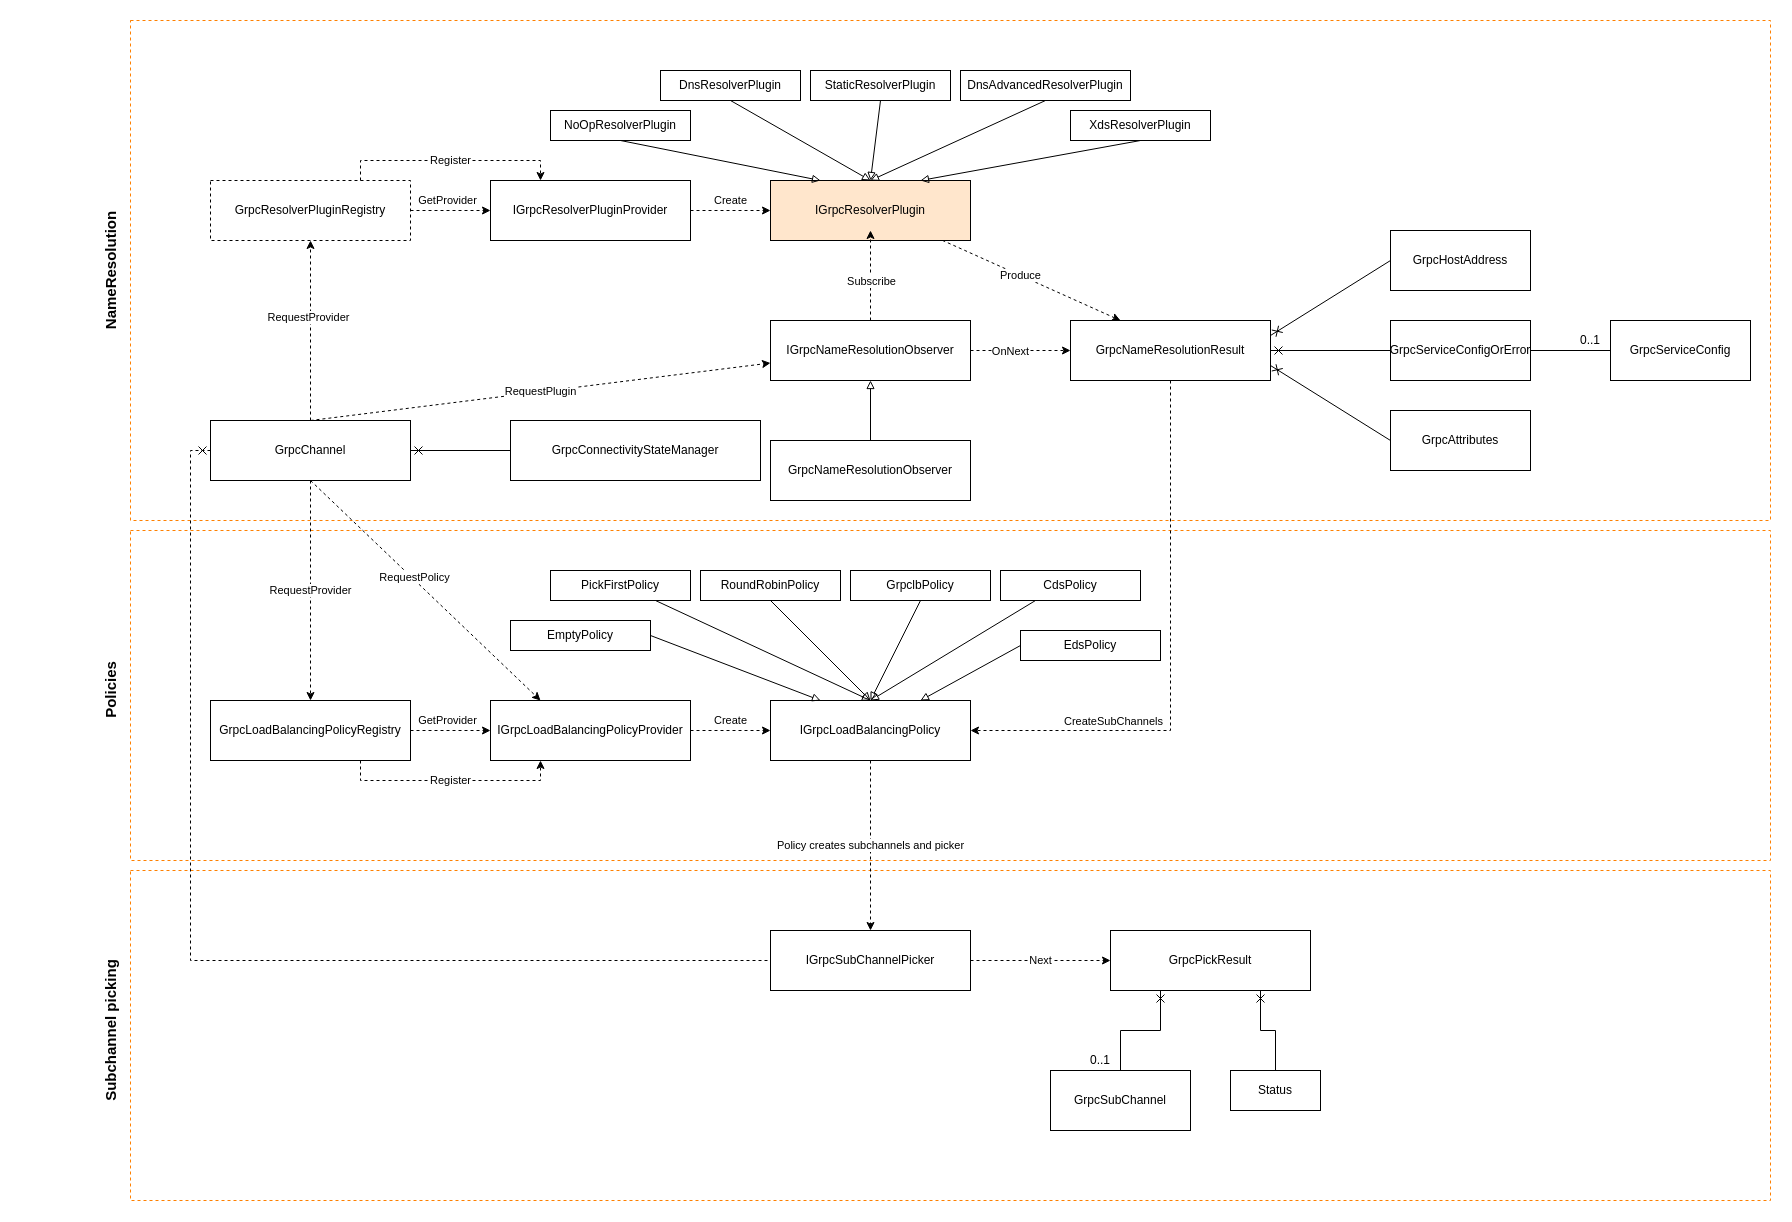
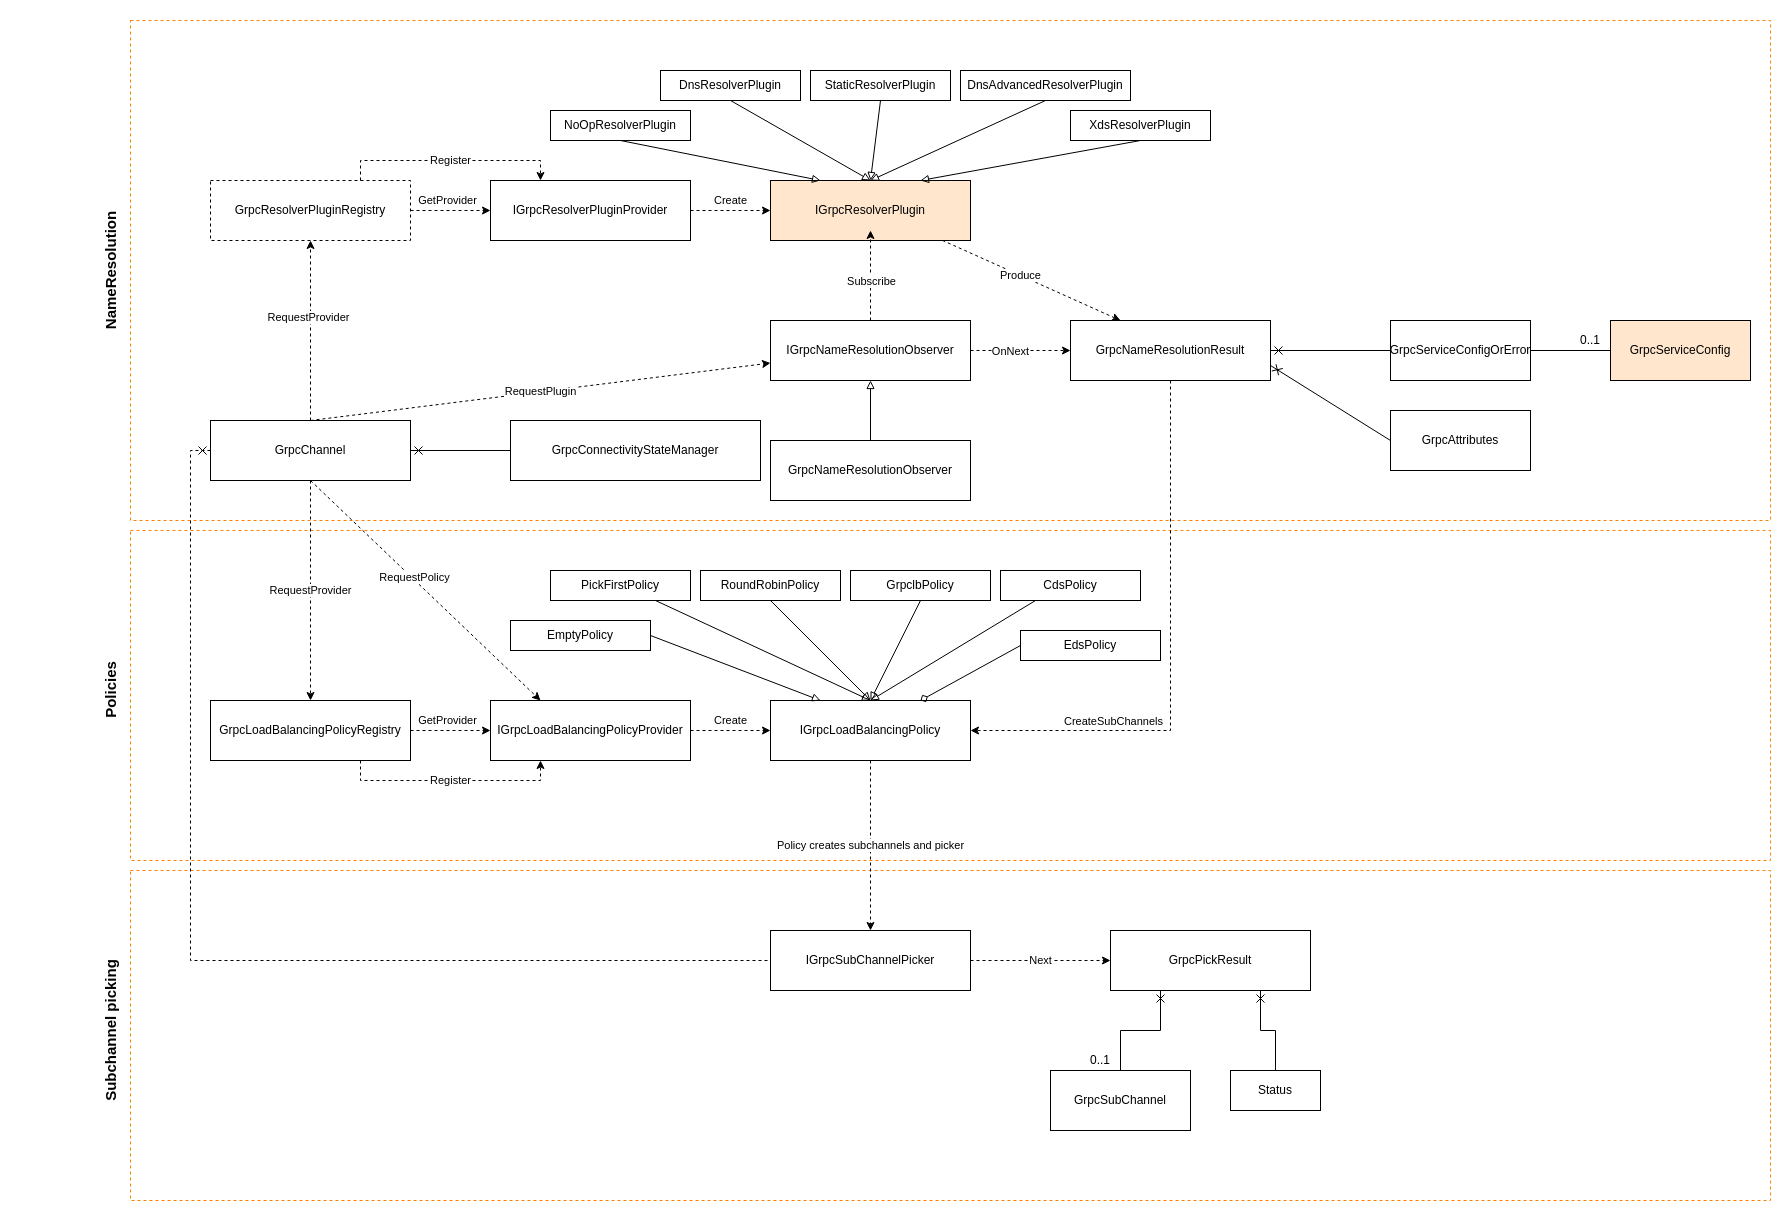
(1461, 261) -> none
(1331, 298) -> none
(1681, 351) -> (1681, 351)
(929, 696) -> (929, 696)
